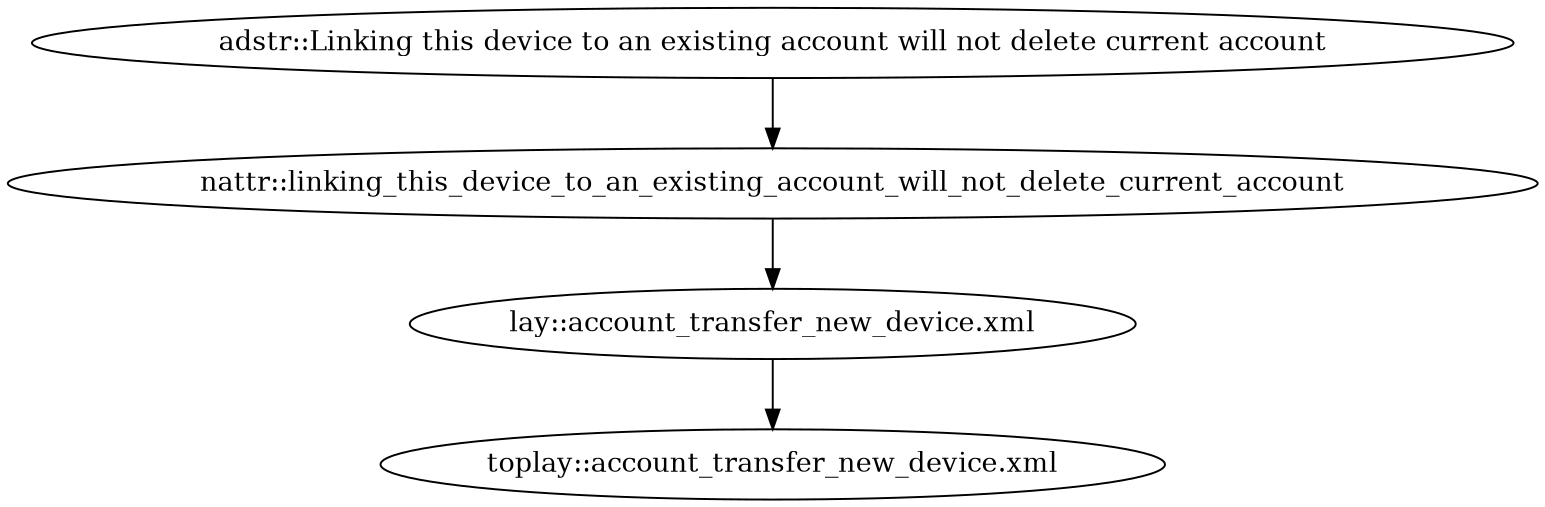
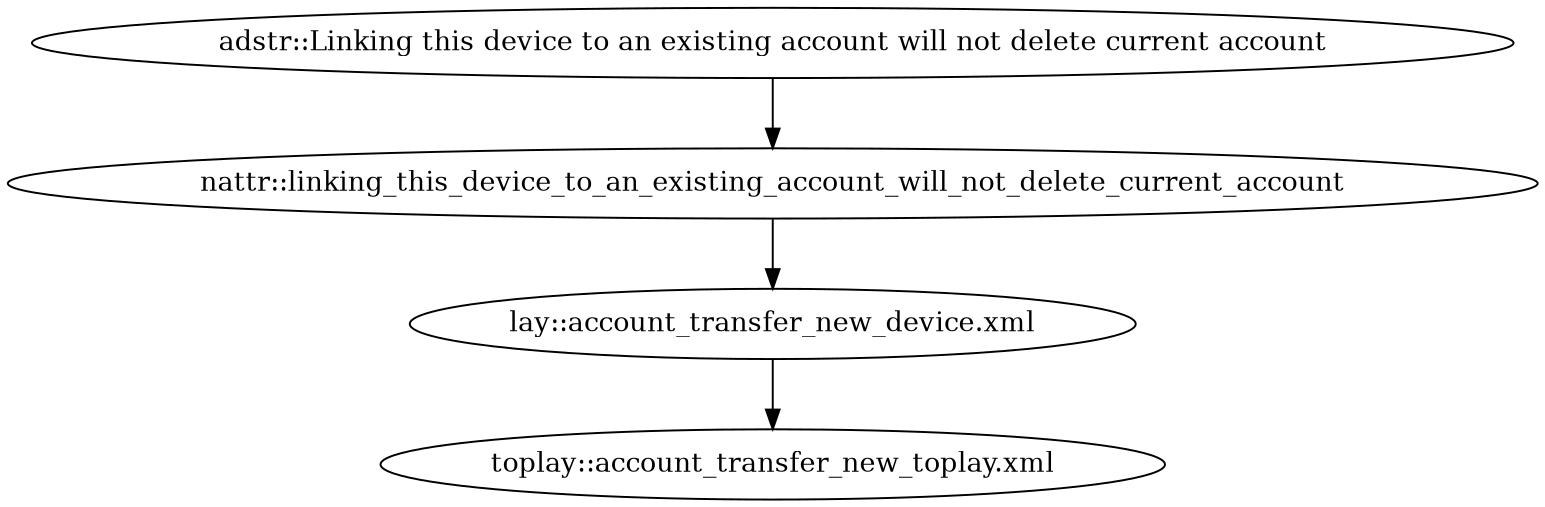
(773, 464) -> (773, 464)
